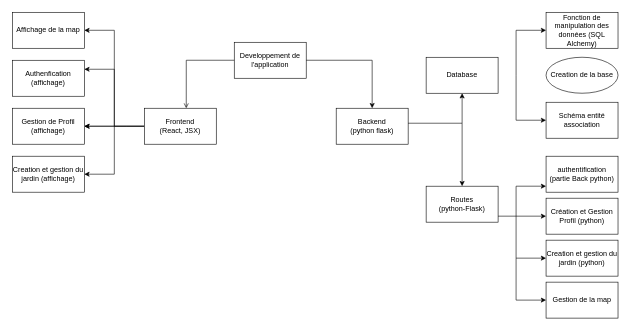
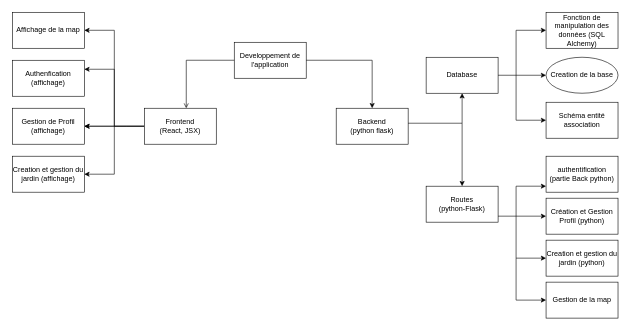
none -> (540, 75)
